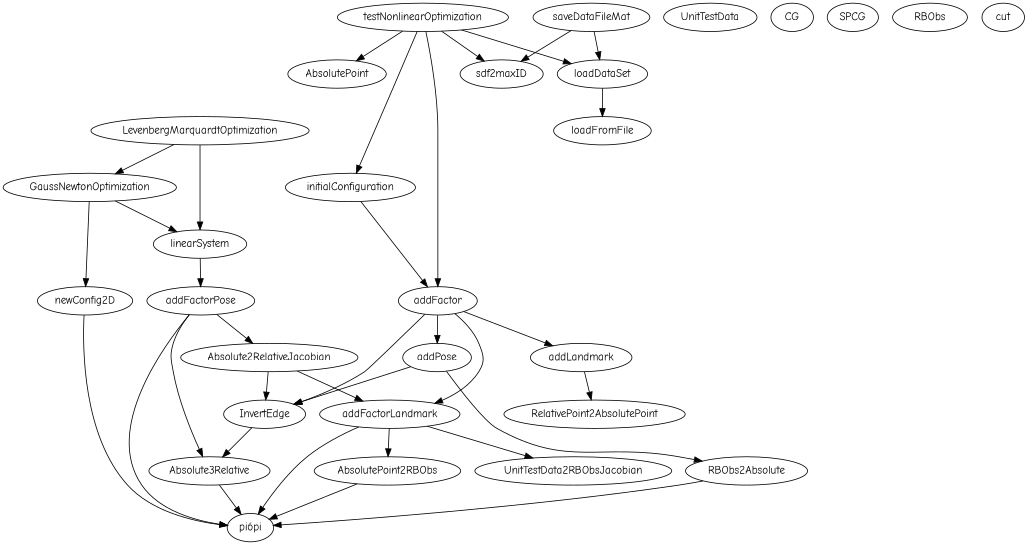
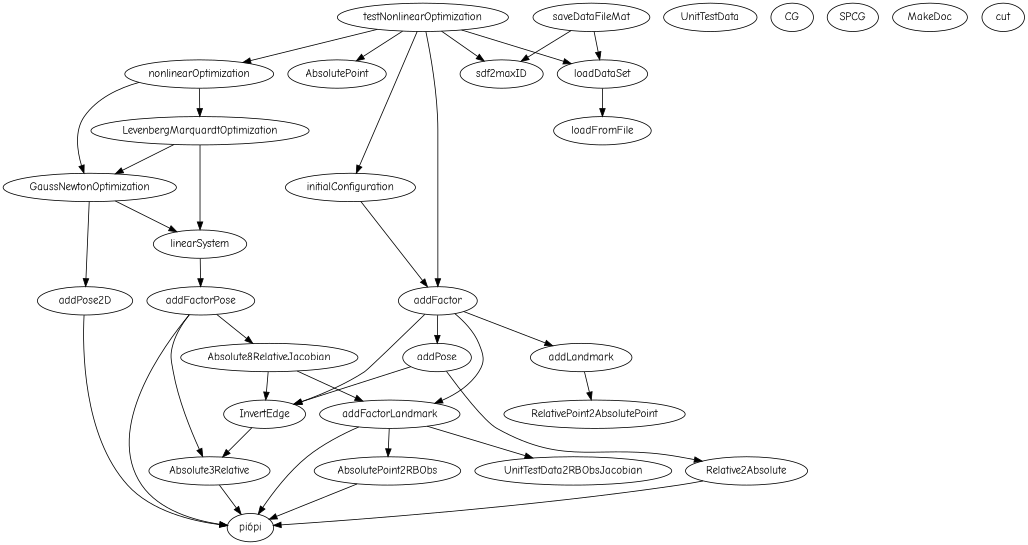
(930, 17) -> (930, 17)
none -> (199, 74)
(85, 301) -> (85, 301)
(269, 358) -> (269, 358)
(747, 471) -> (747, 471)
